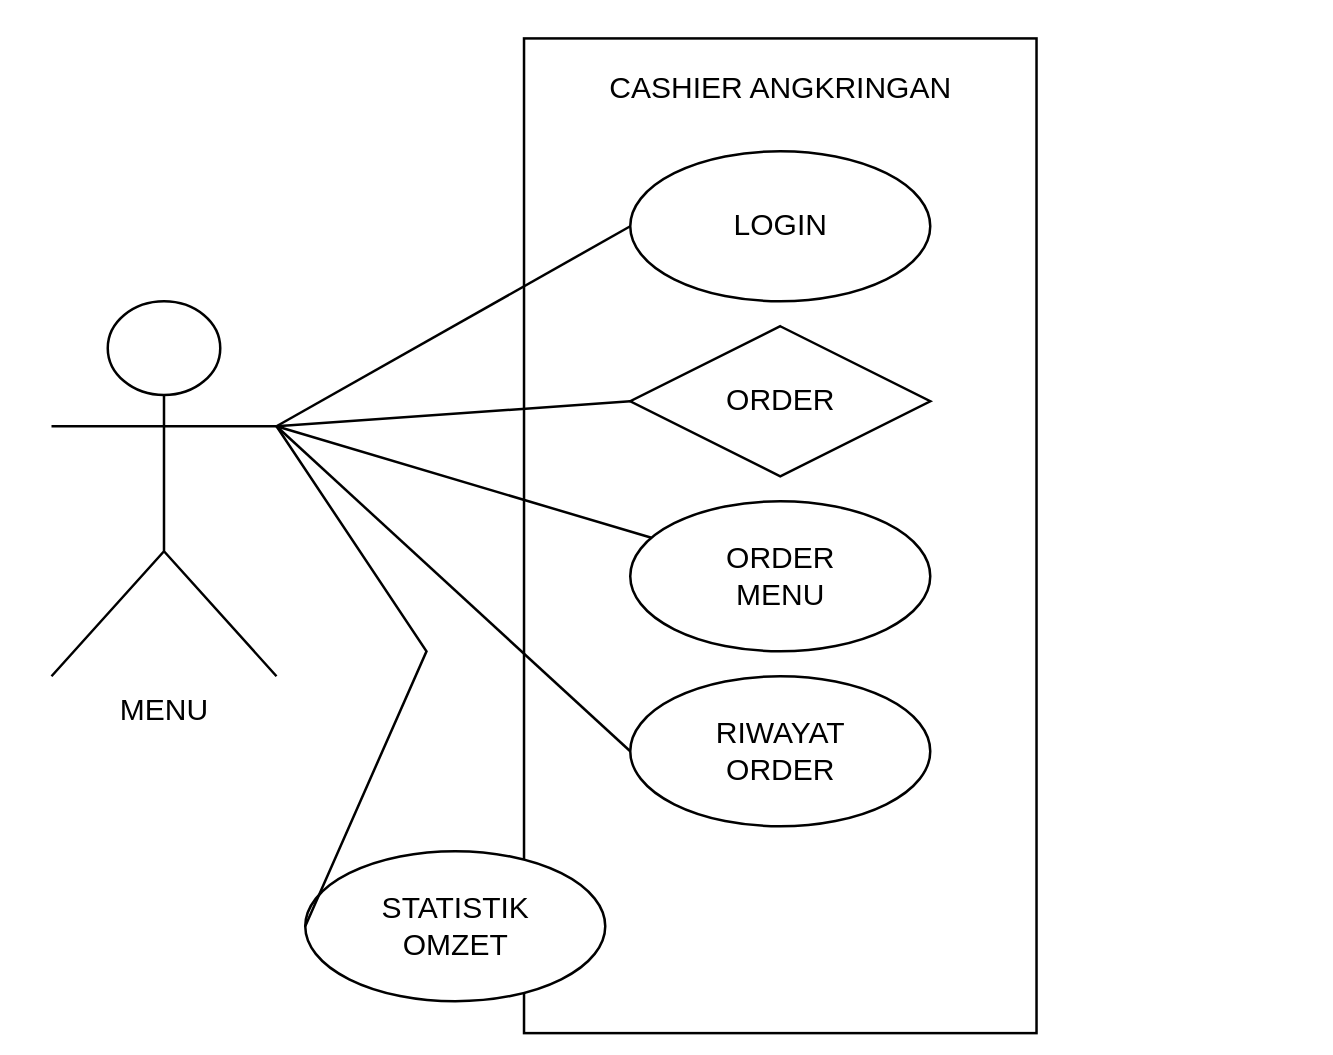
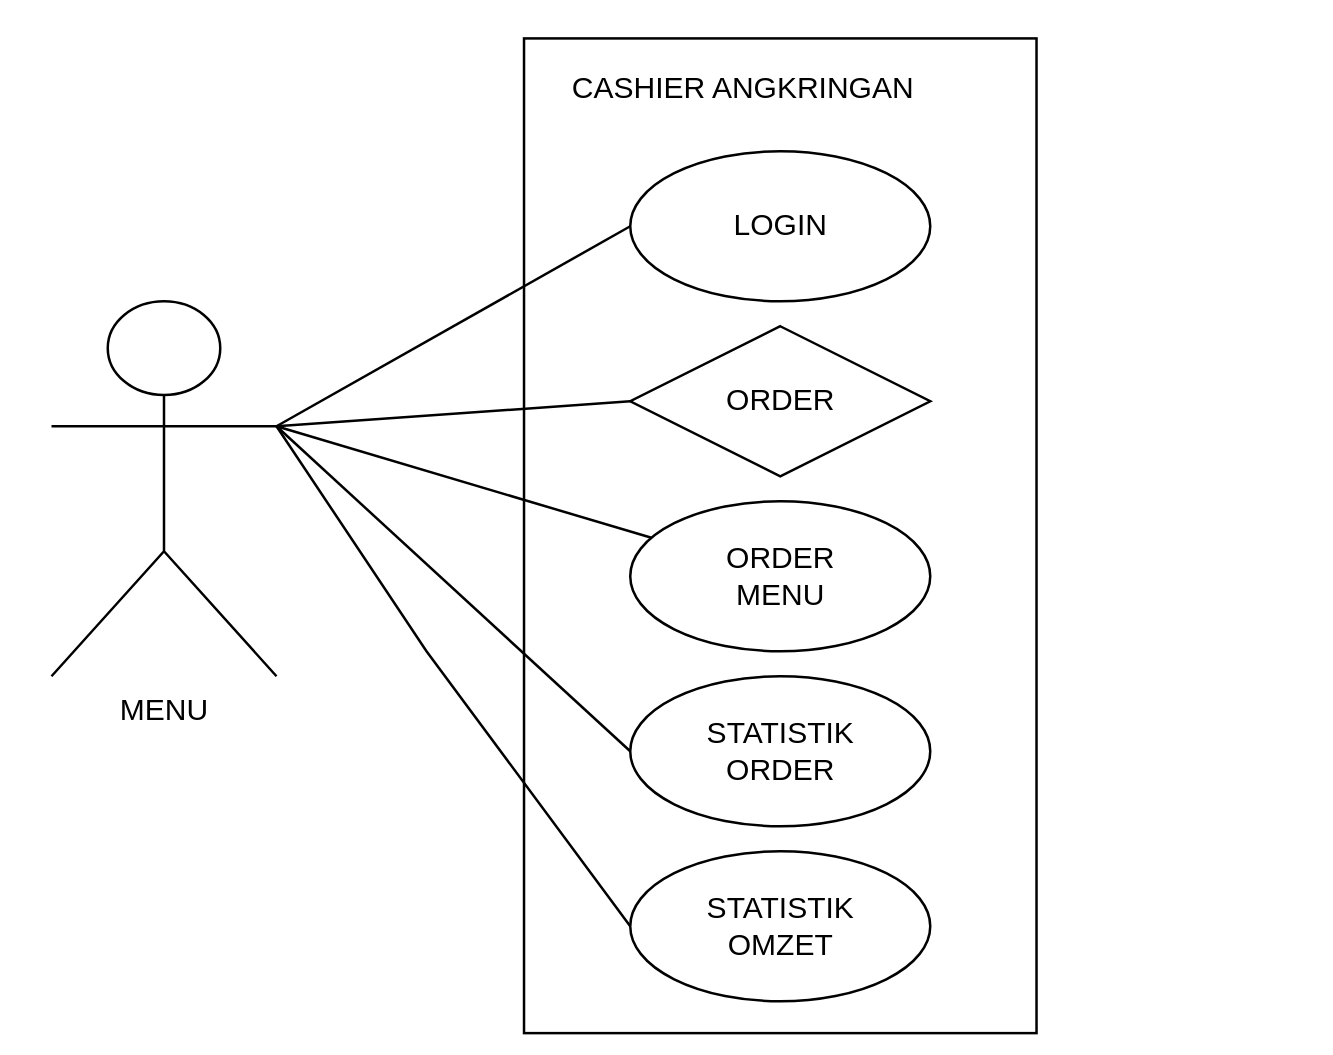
(780, 89) -> (743, 89)
(781, 751) -> (781, 751)
(455, 926) -> (780, 926)
